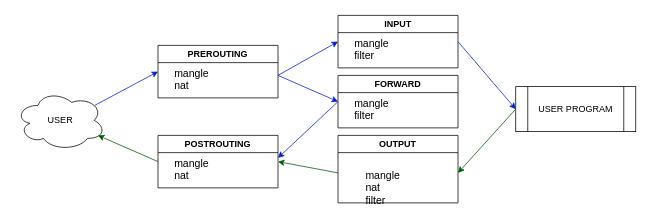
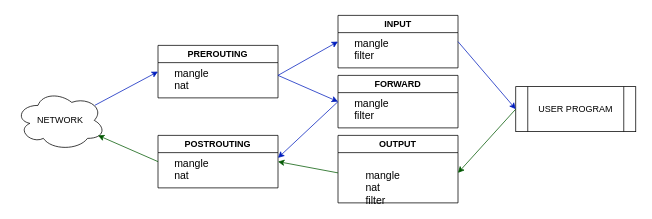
(60, 120) -> (60, 120)
